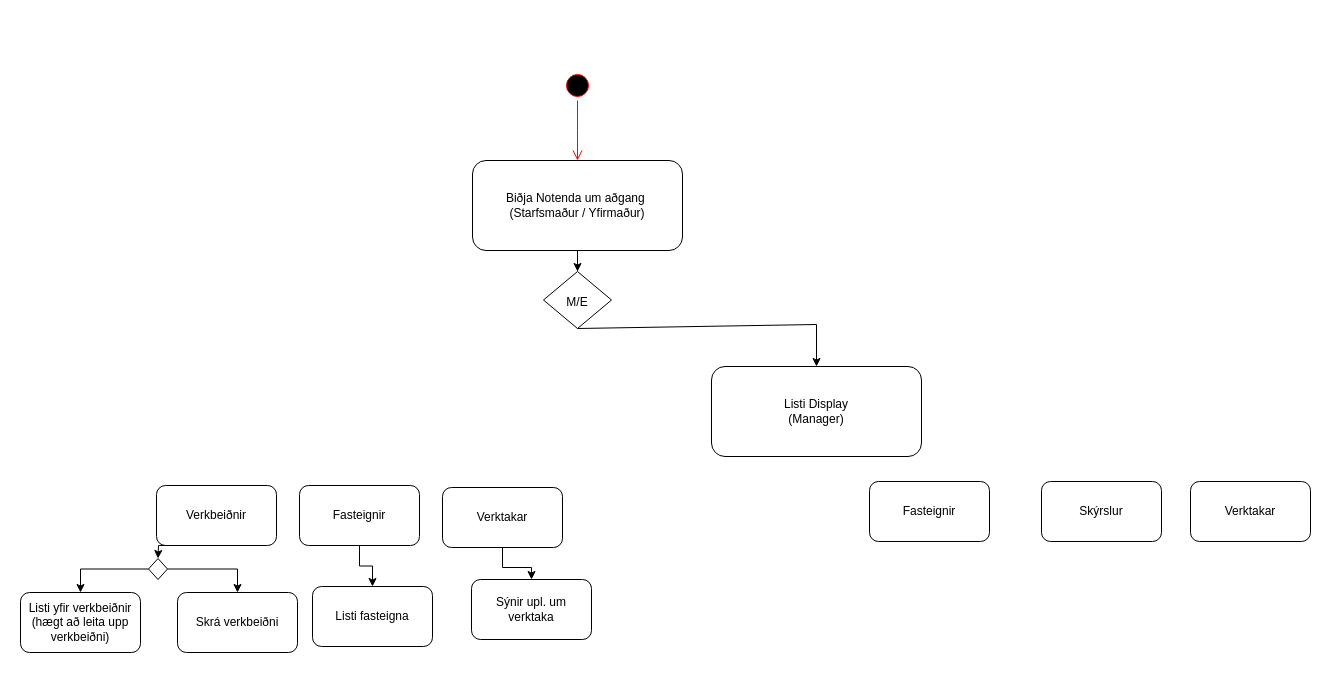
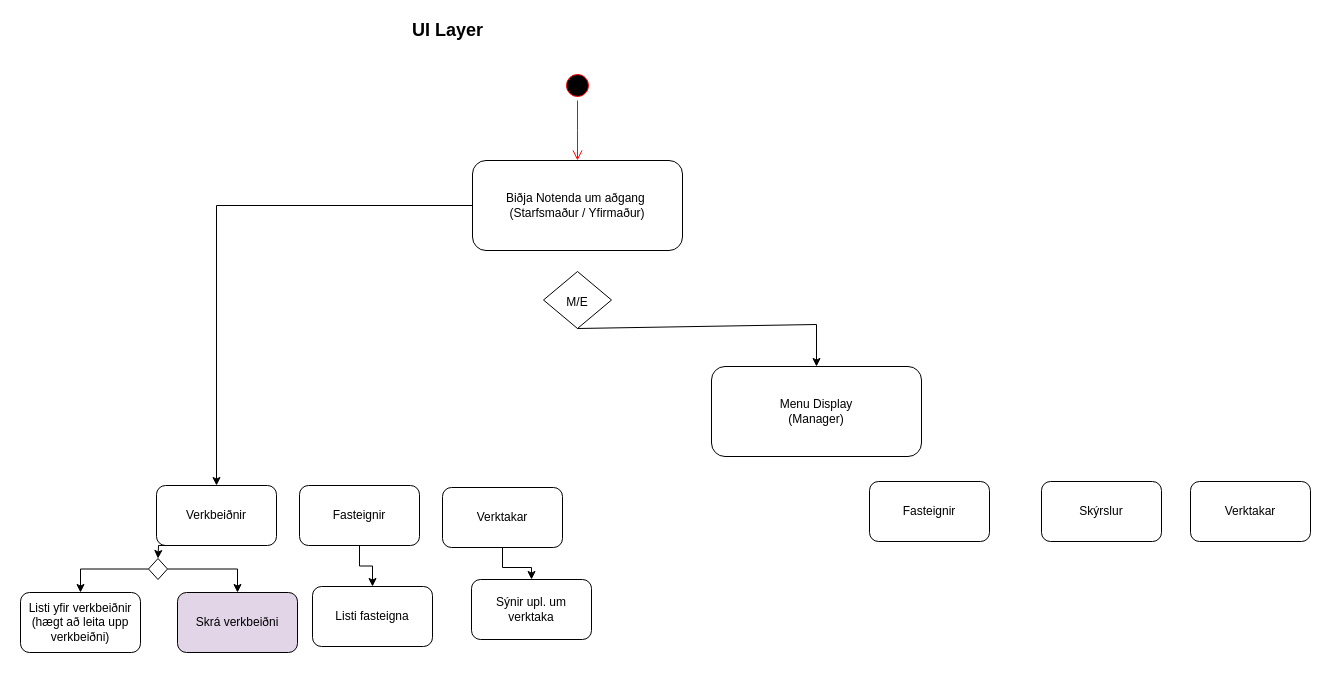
none -> (448, 31)
(578, 265) -> (217, 214)
(817, 412) -> (817, 412)
(238, 623) -> (238, 623)
